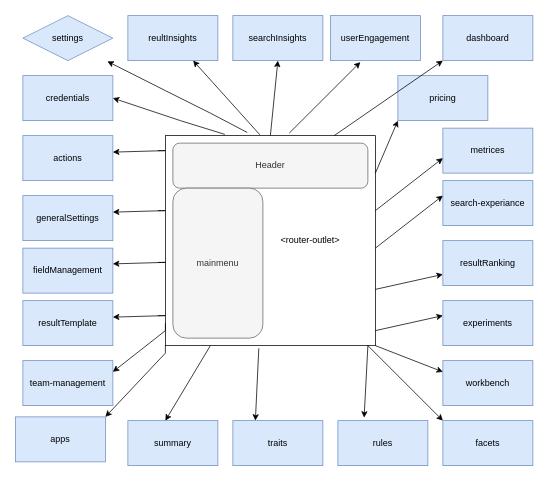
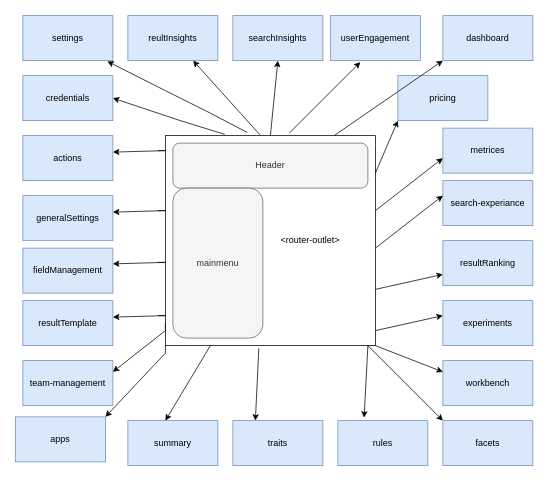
(68, 38) -> (68, 38)
